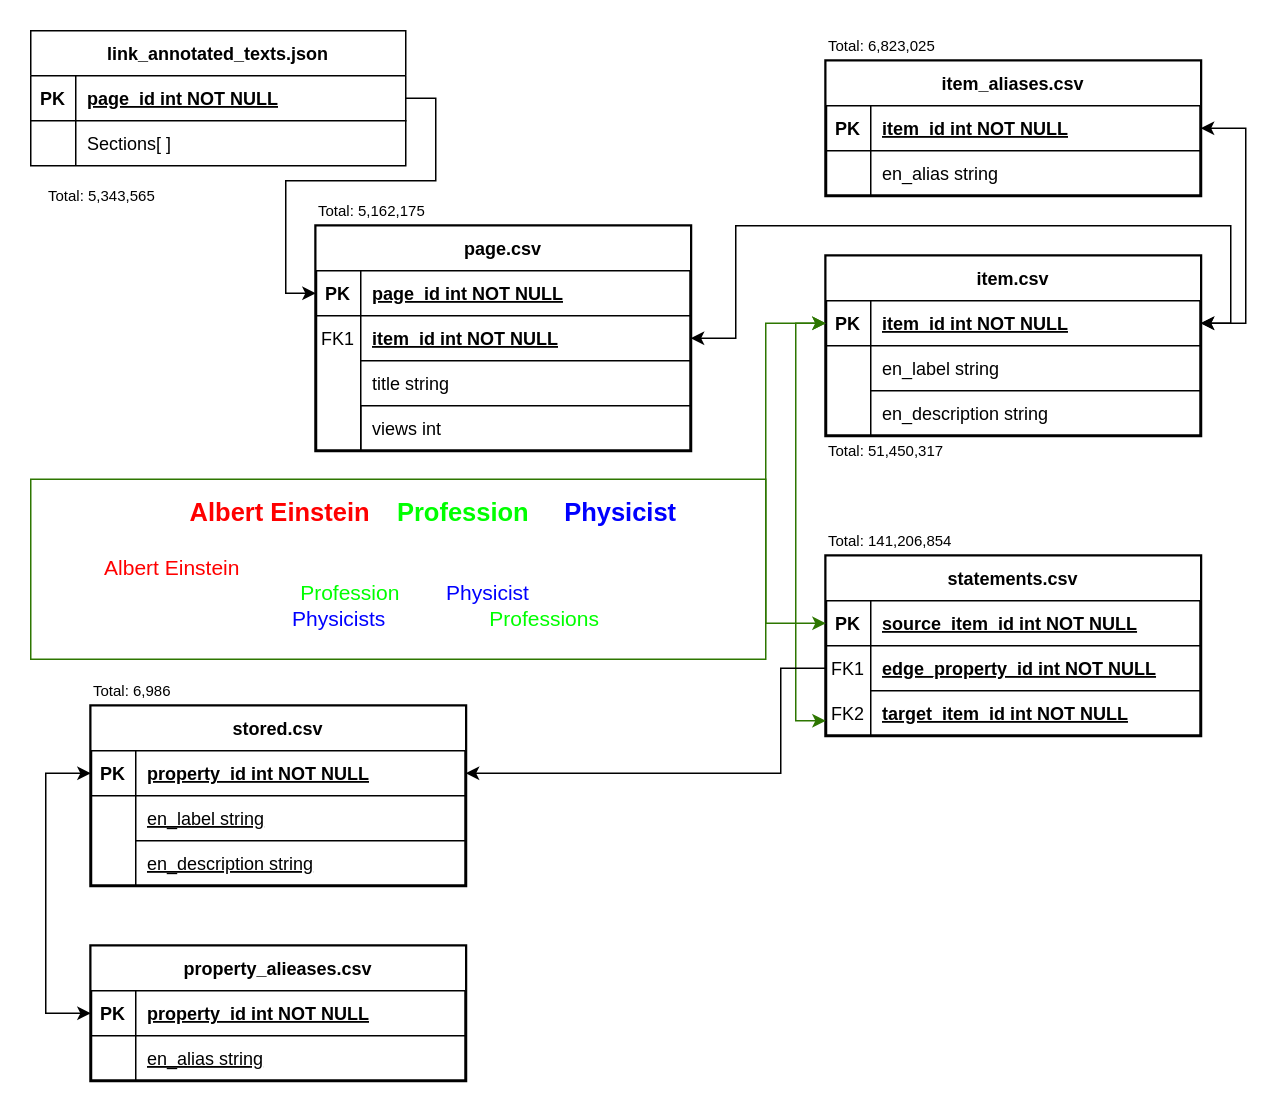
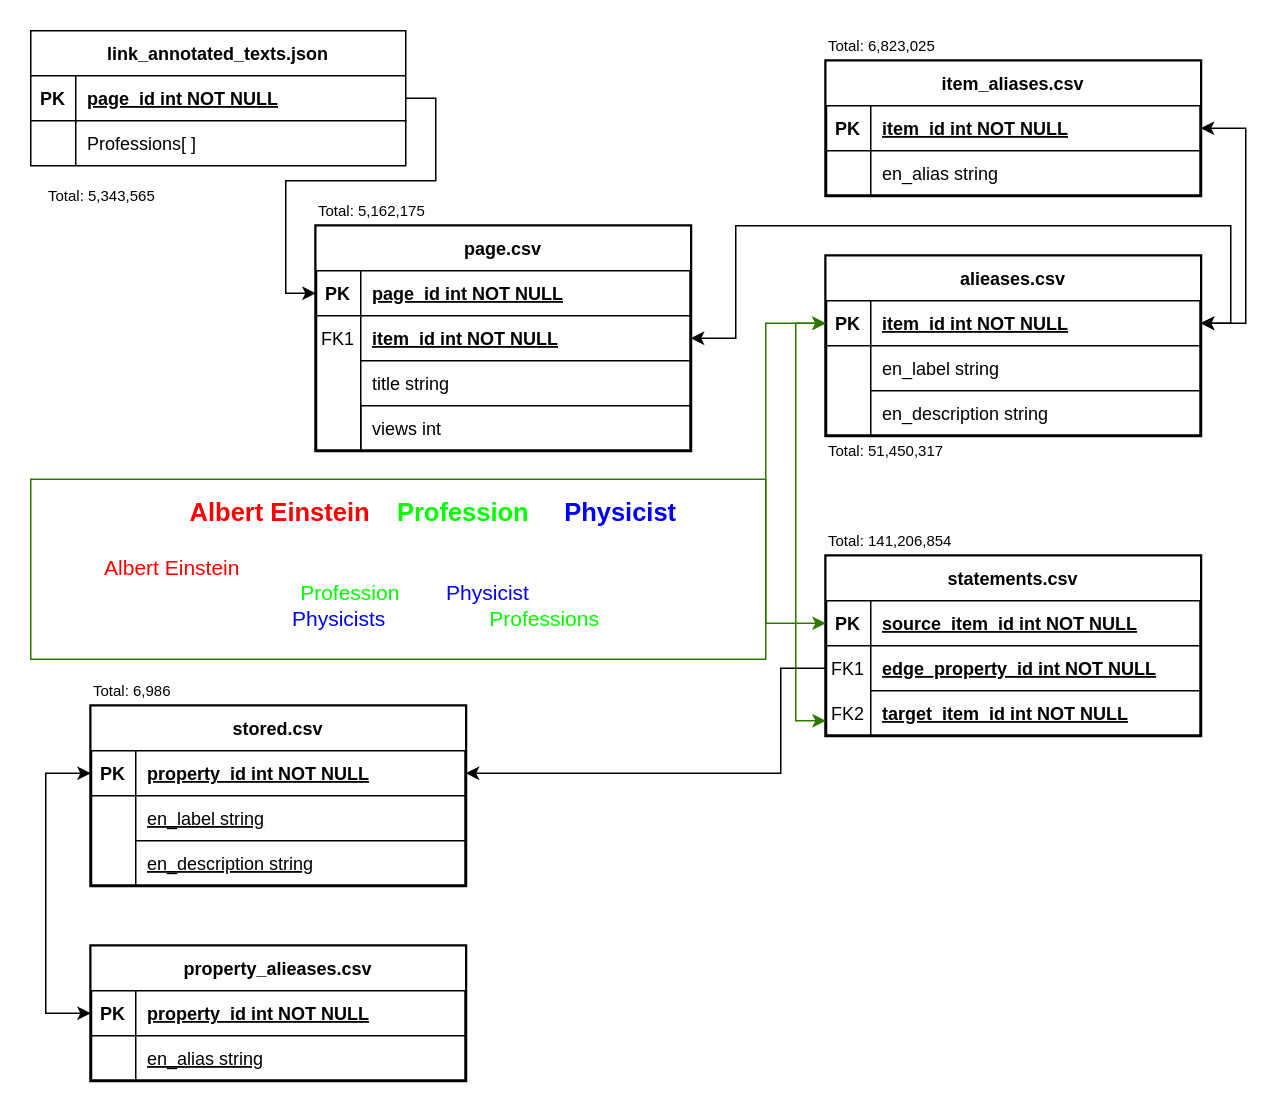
(138, 144) -> (153, 144)
(1013, 279) -> (1013, 279)
